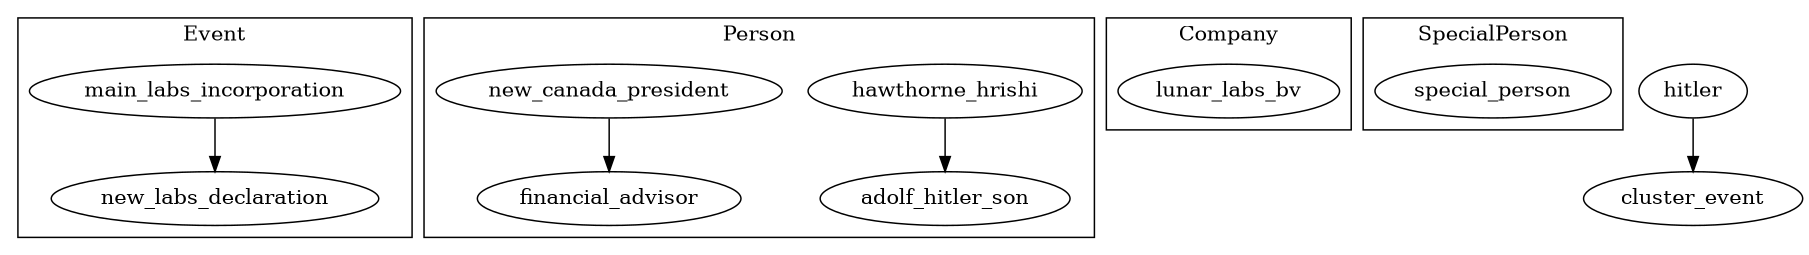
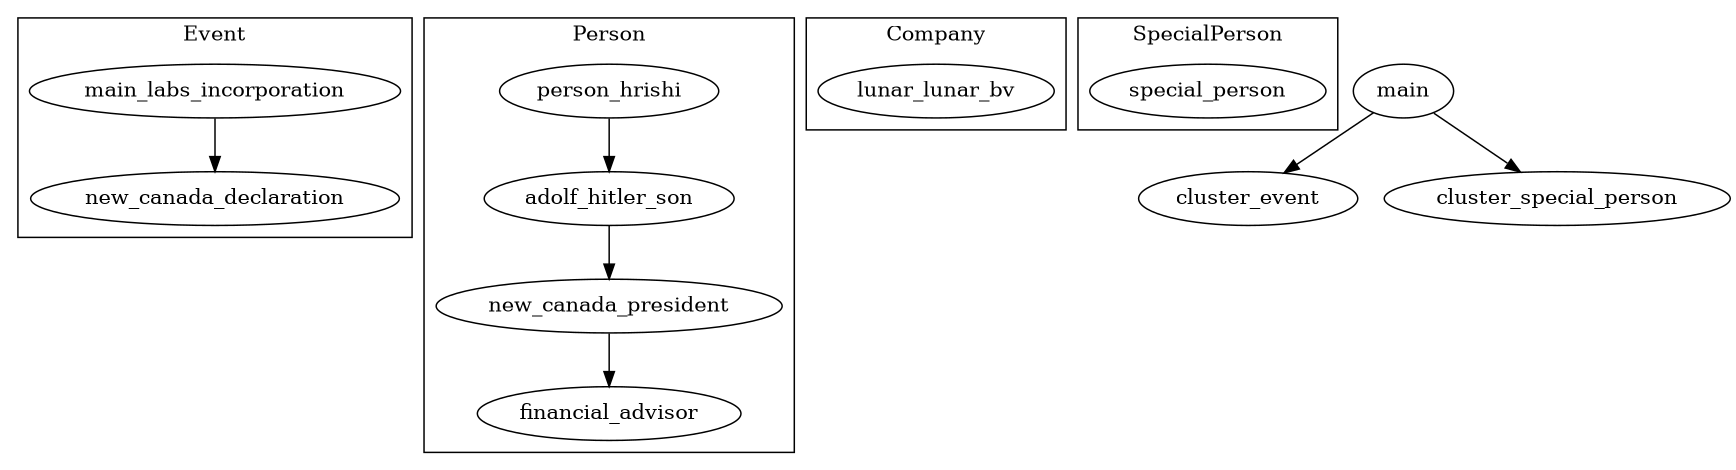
(945, 91) -> (609, 91)
(1229, 91) -> (936, 91)
(1693, 91) -> (1403, 91)
(215, 199) -> (215, 199)
none -> (1557, 199)
none -> (609, 245)
